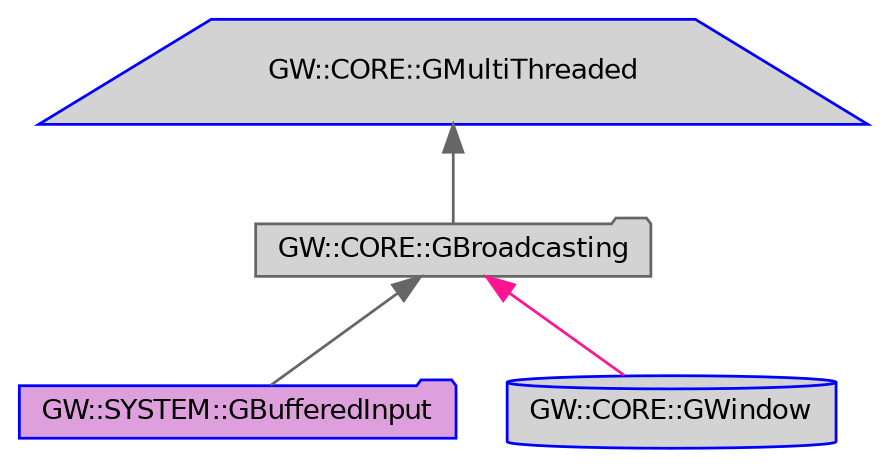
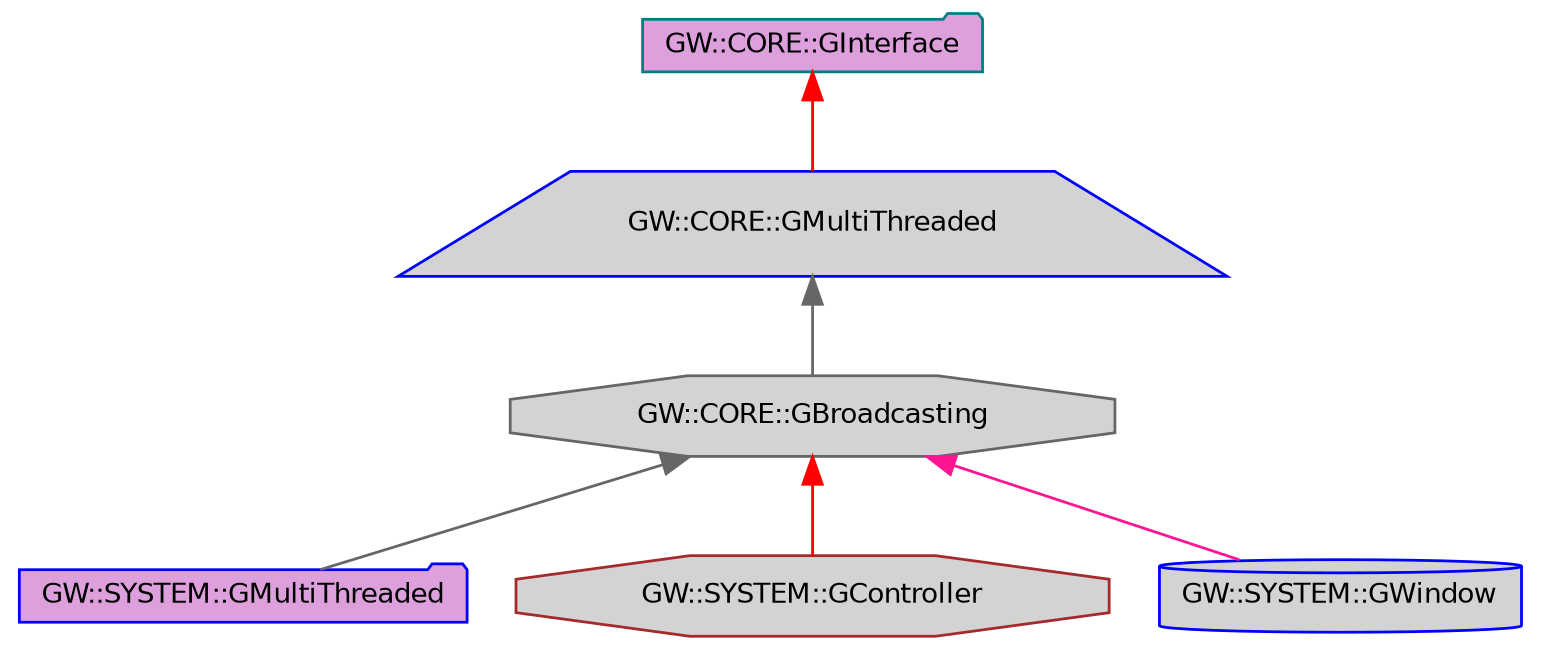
none -> (813, 46)
(453, 250) -> (813, 416)
(238, 412) -> (243, 596)
(672, 412) -> (1340, 596)
none -> (813, 596)
